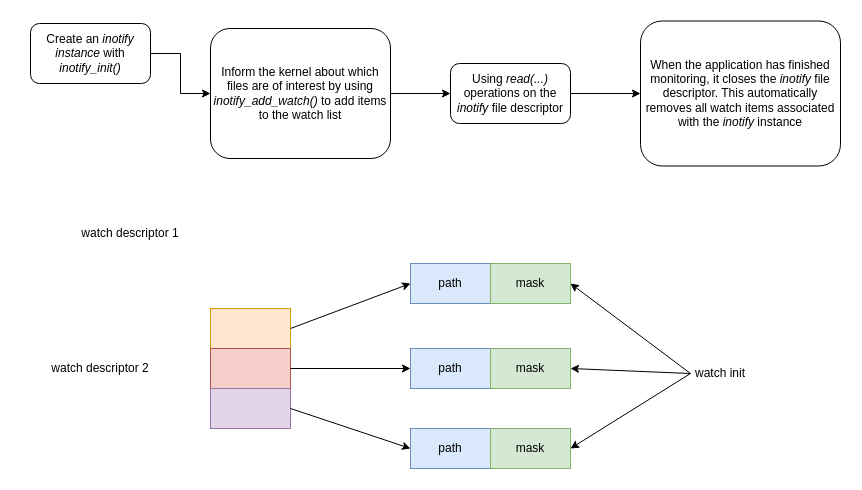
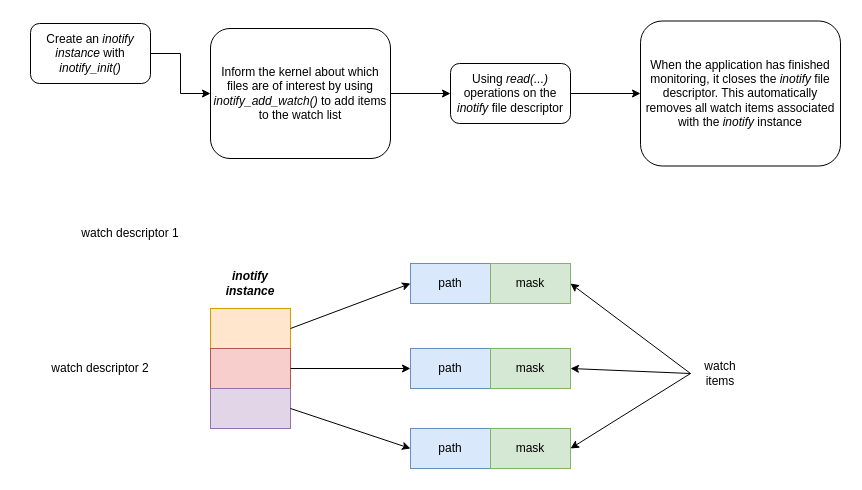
none -> (251, 284)
(721, 374) -> (721, 374)
